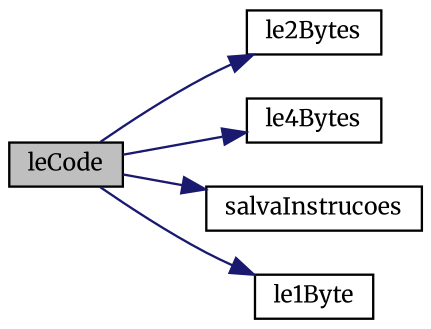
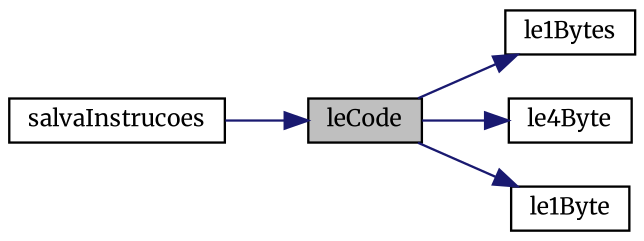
(314, 32) -> (570, 32)
(314, 121) -> (570, 121)
(153, 180) -> (255, 121)
